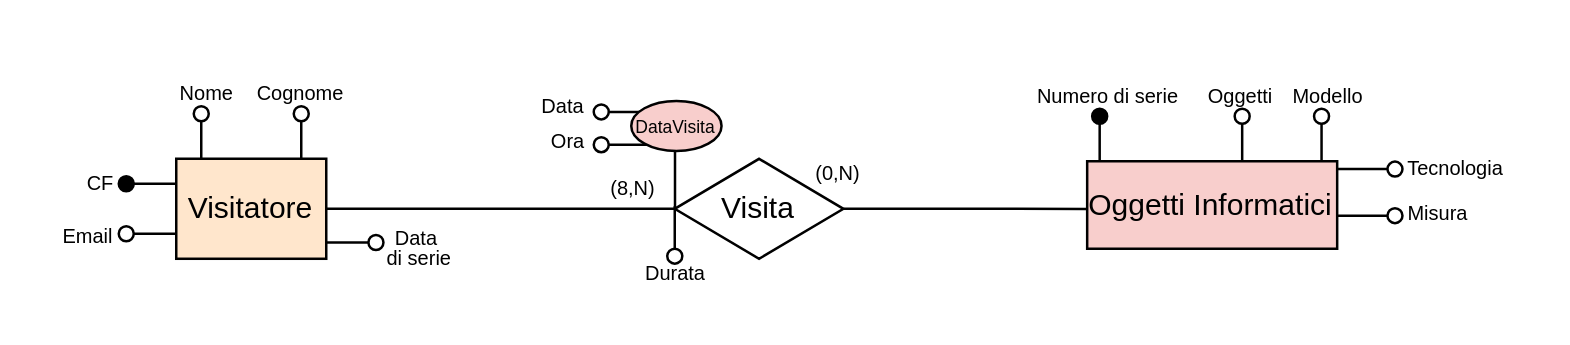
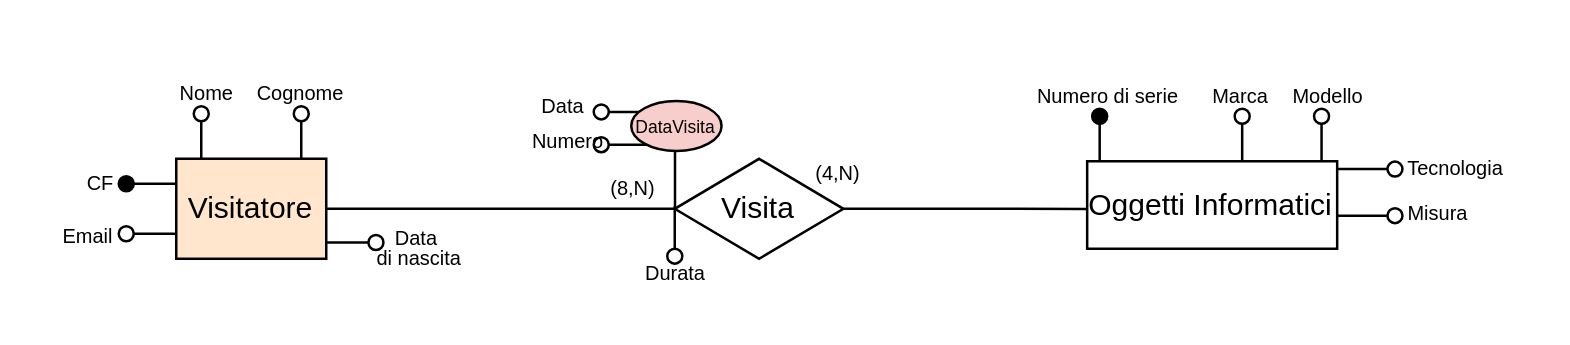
(1241, 94) -> (1241, 94)
(569, 139) -> (569, 139)
(839, 171) -> (839, 171)
(1212, 205) -> (1212, 205)
(420, 241) -> (420, 241)
